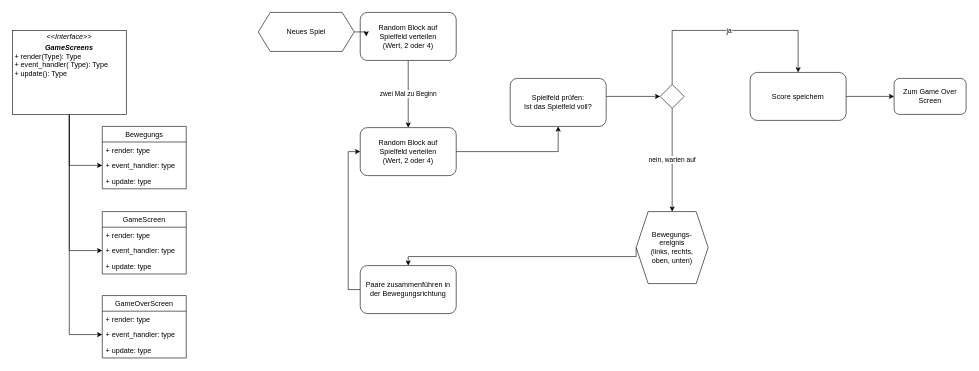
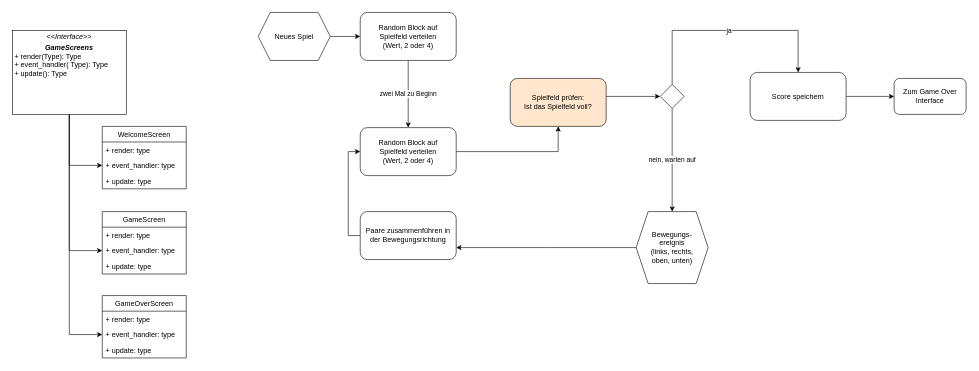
(306, 32) -> (294, 36)
(930, 96) -> (930, 96)
(558, 102) -> (558, 102)
(144, 134) -> (144, 134)
(408, 290) -> (408, 236)
